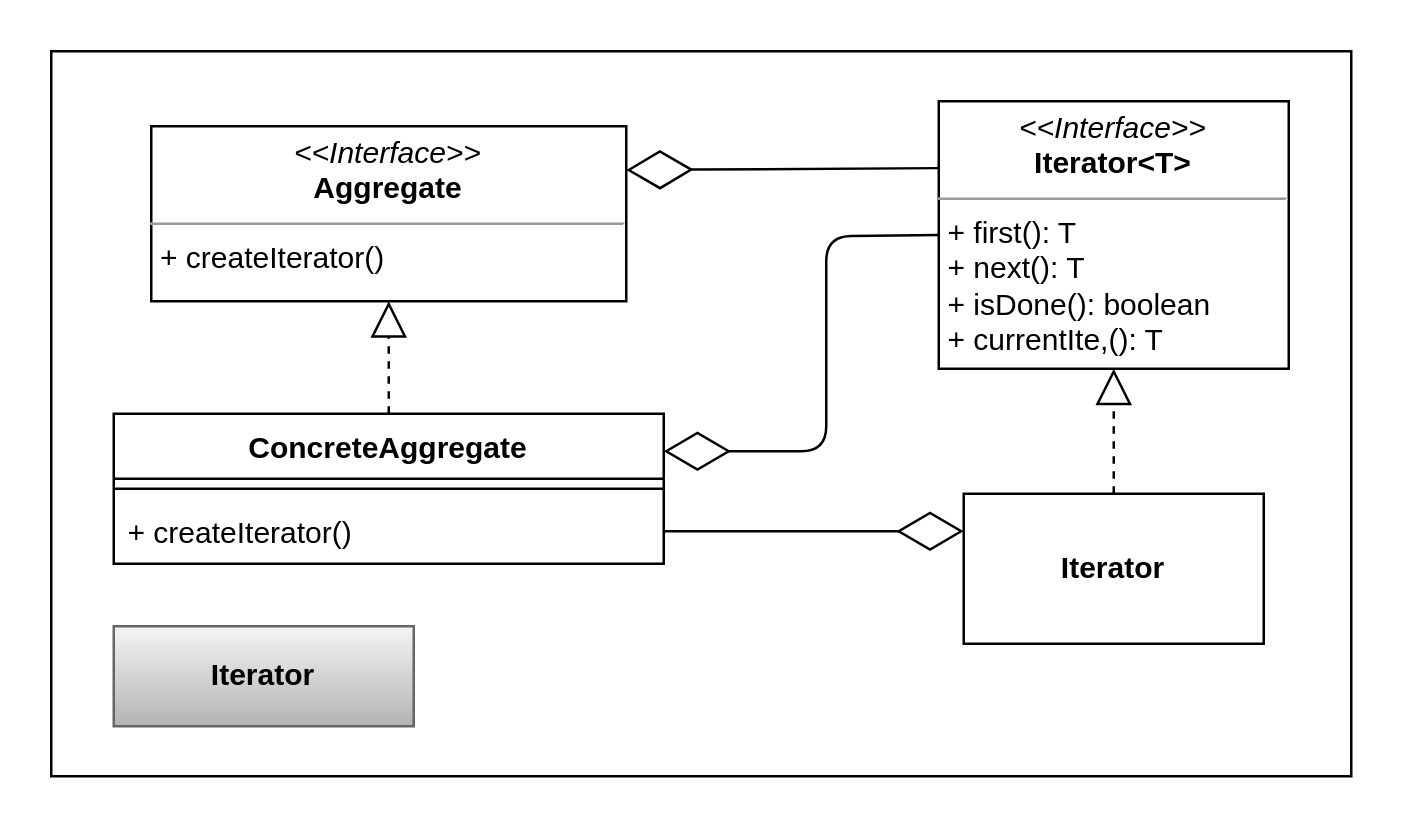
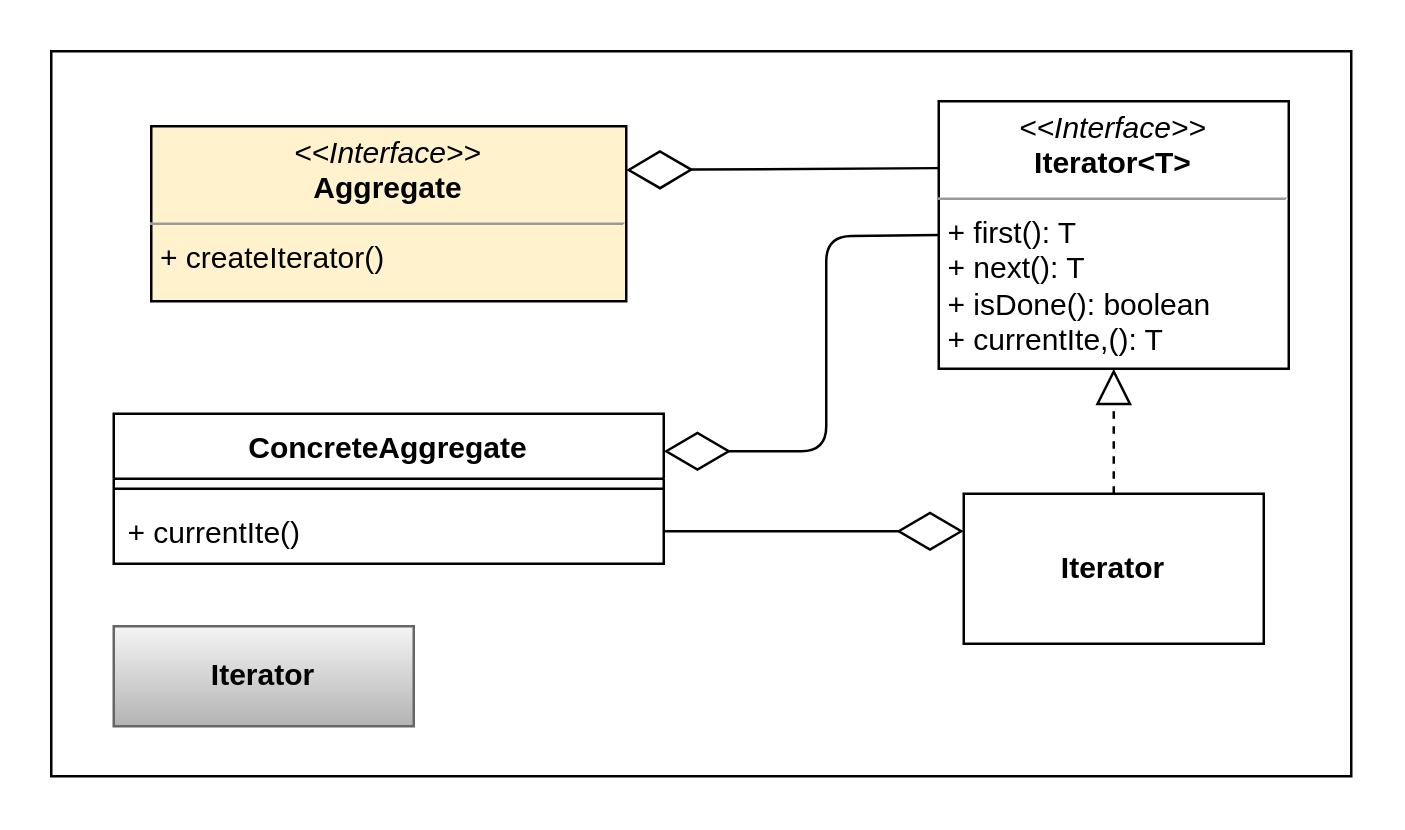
(389, 214) -> (389, 214)
(389, 375) -> none
(275, 533) -> (241, 533)
